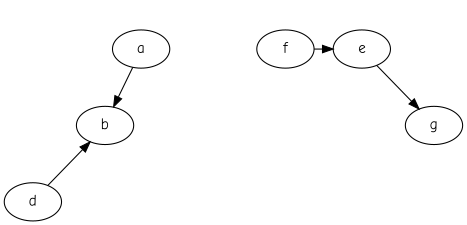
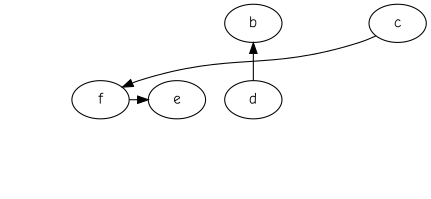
none -> (398, 23)
(141, 49) -> none
(434, 125) -> none
